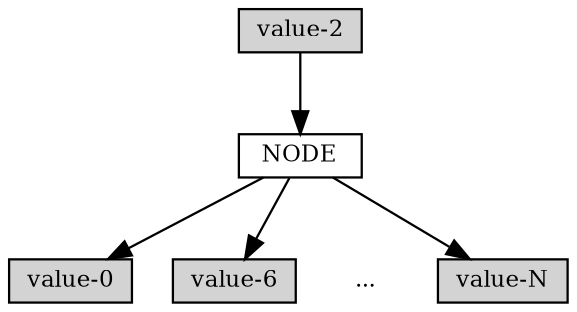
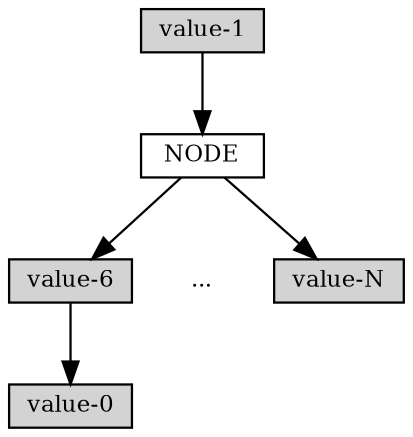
(300, 31) -> (202, 31)
(196, 213) -> (71, 332)
